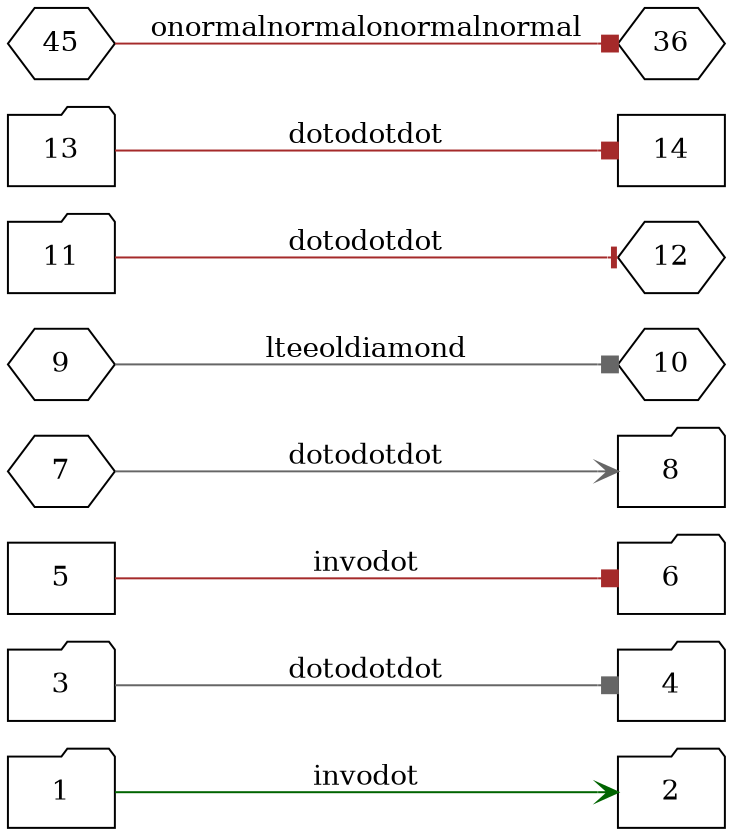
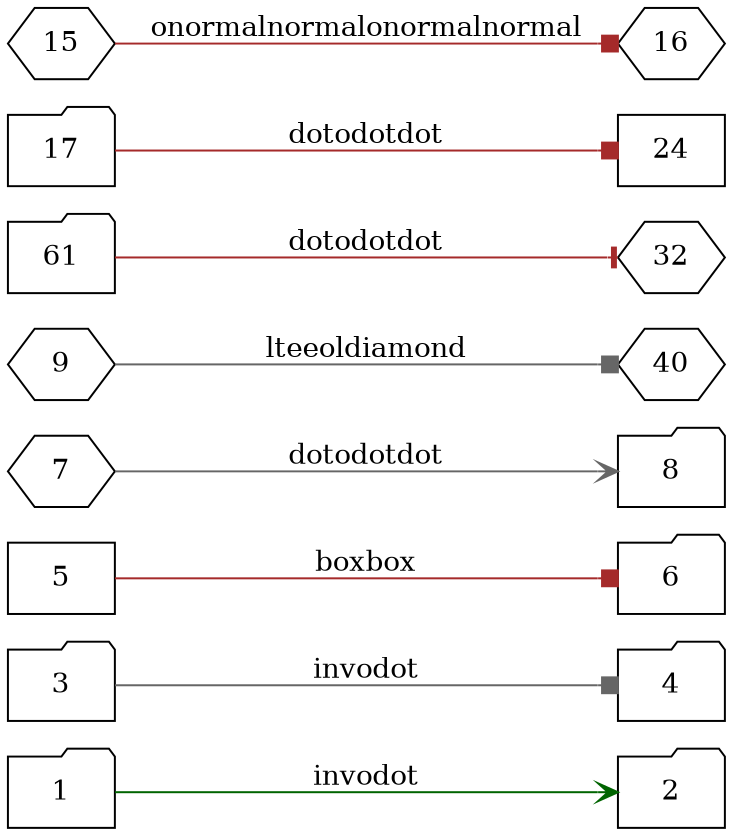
(61, 44) -> (61, 44)
(671, 44) -> (671, 44)
(61, 151) -> (61, 151)
(671, 151) -> (671, 151)
(61, 257) -> (61, 257)
(671, 257) -> (671, 257)
(671, 364) -> (671, 364)
(366, 563) -> (366, 563)
(366, 670) -> (366, 670)
